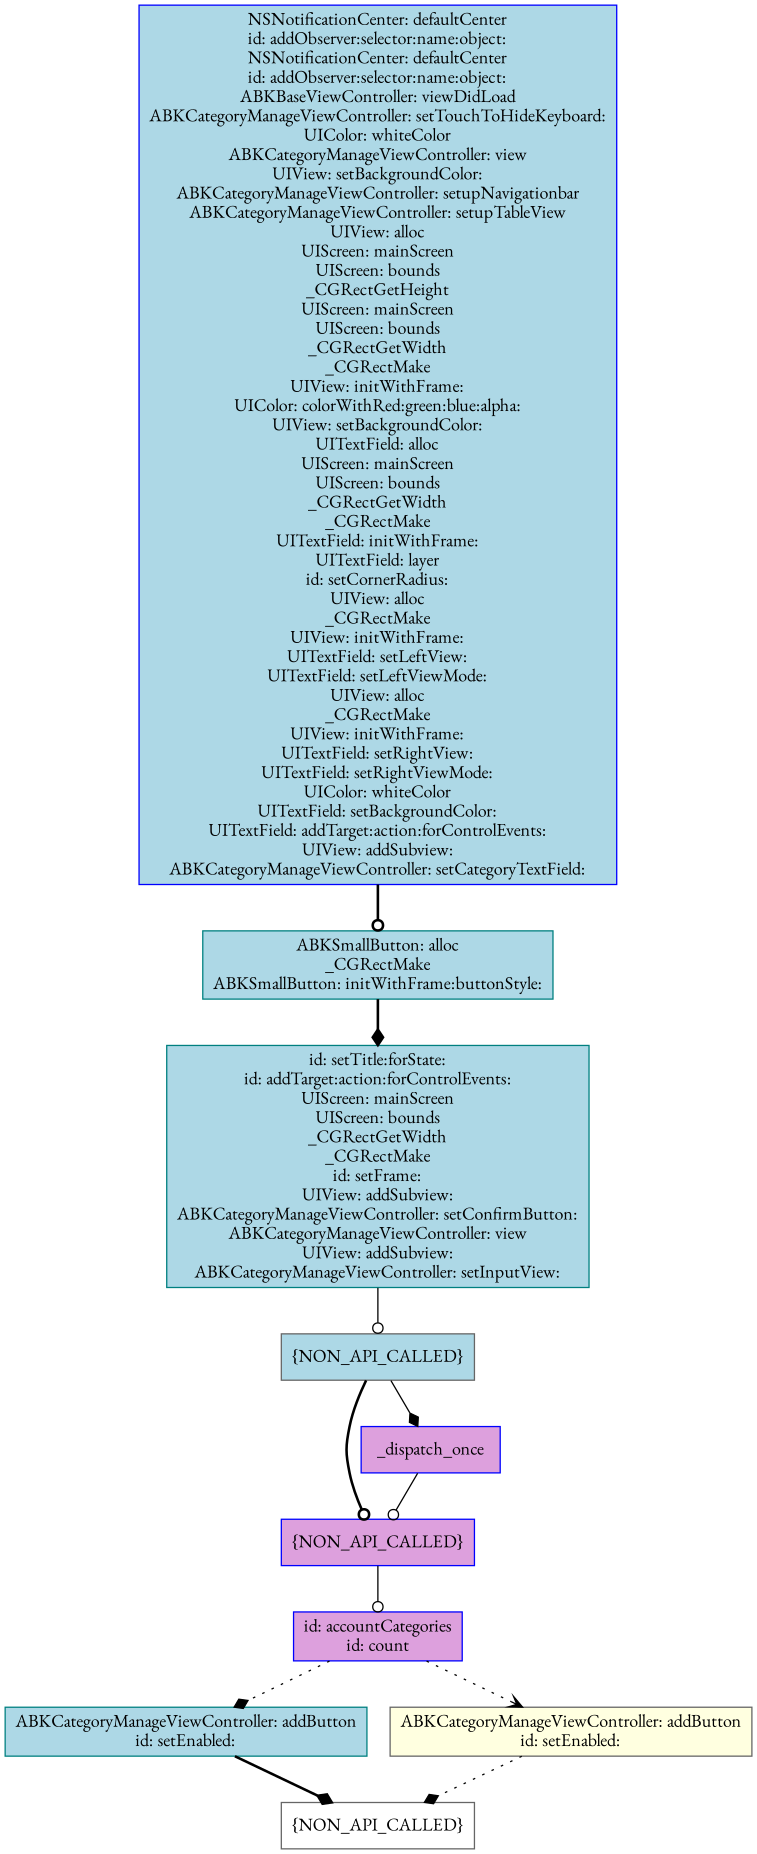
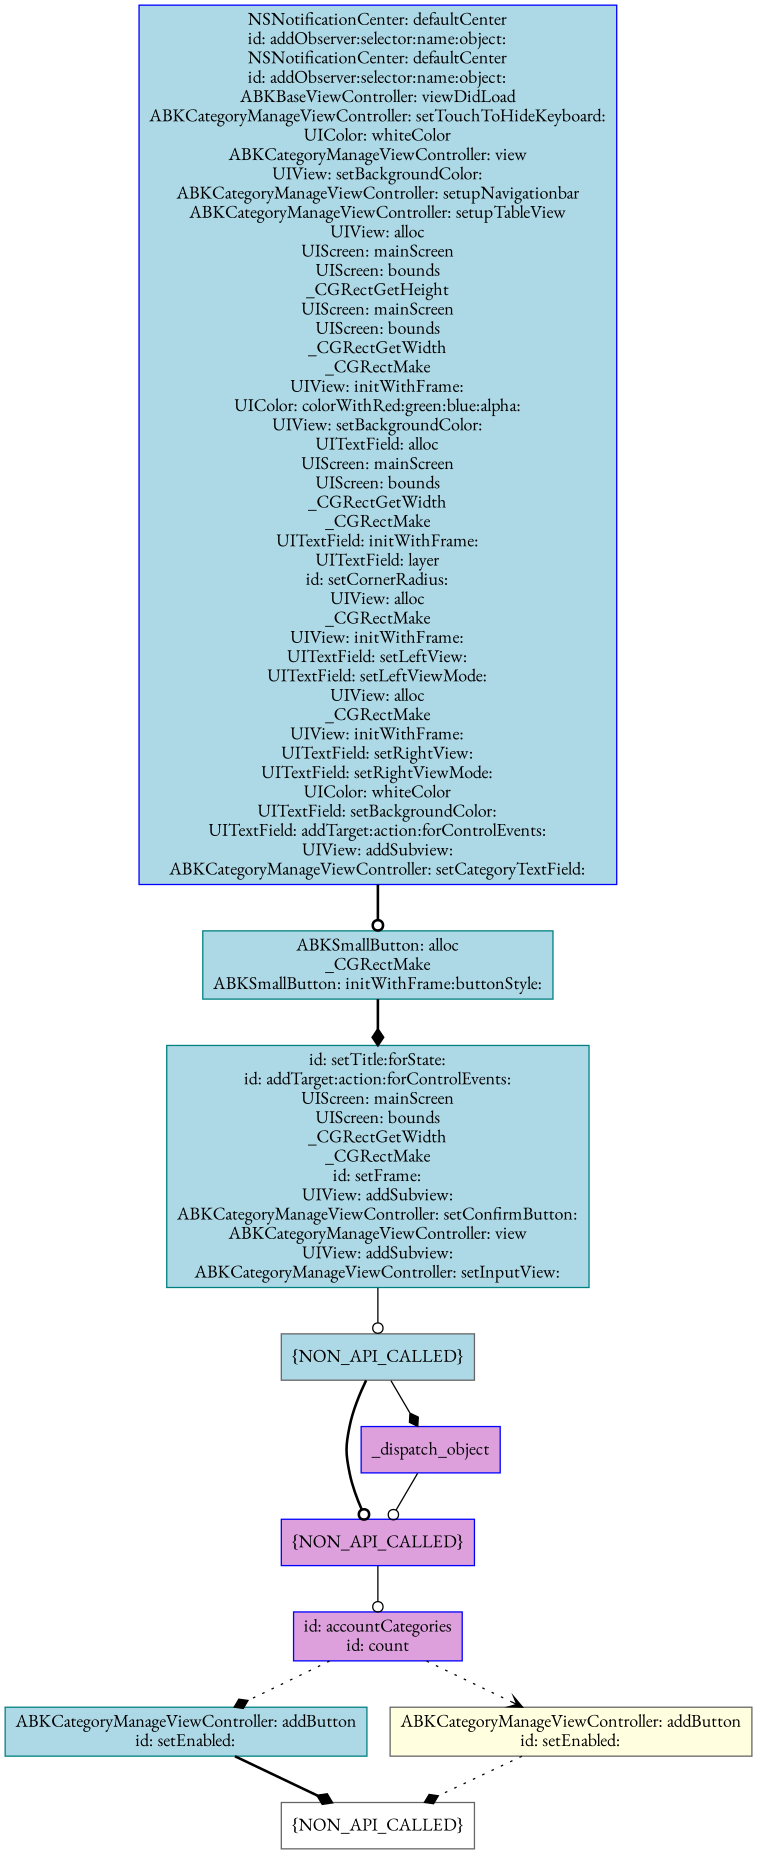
(431, 1450) -> (431, 1450)
